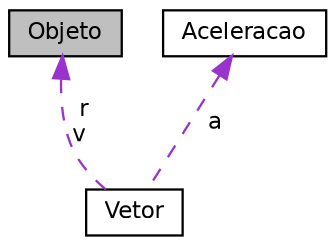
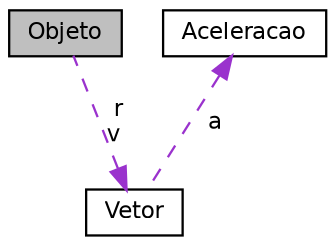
(70, 141) -> (96, 112)
